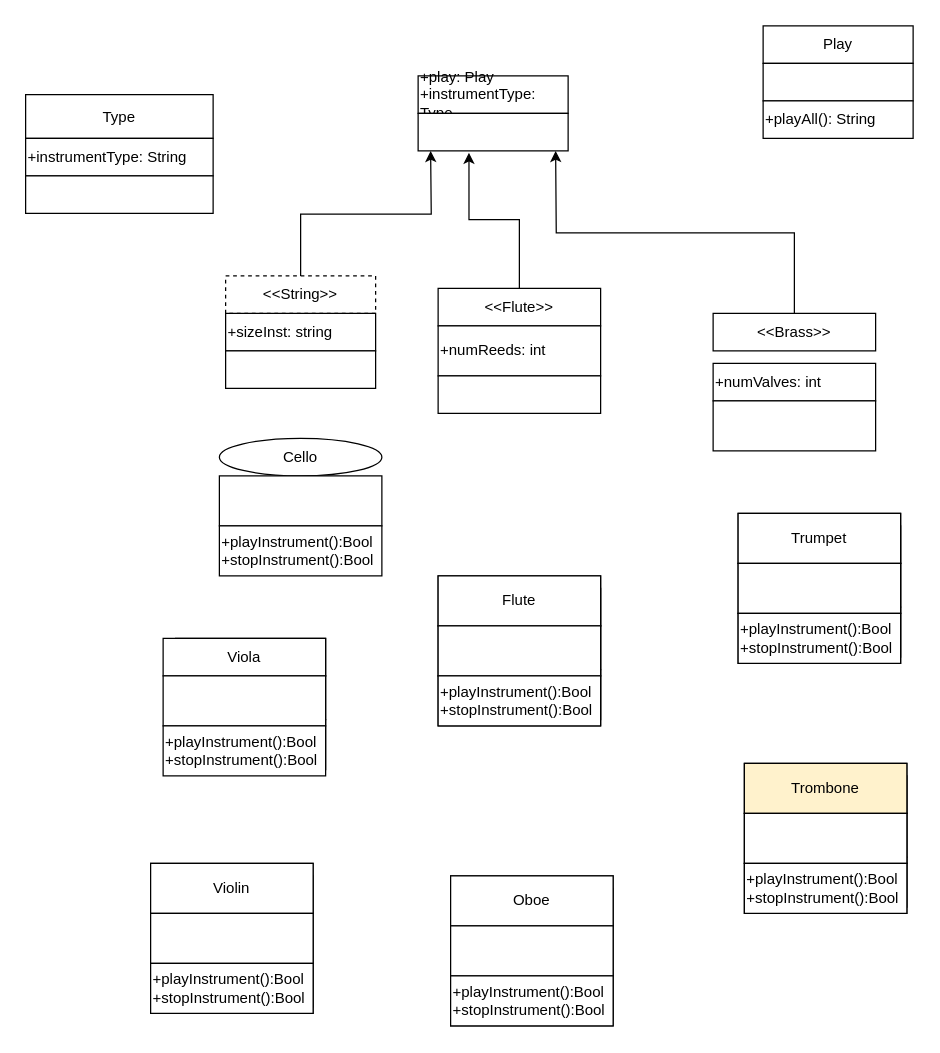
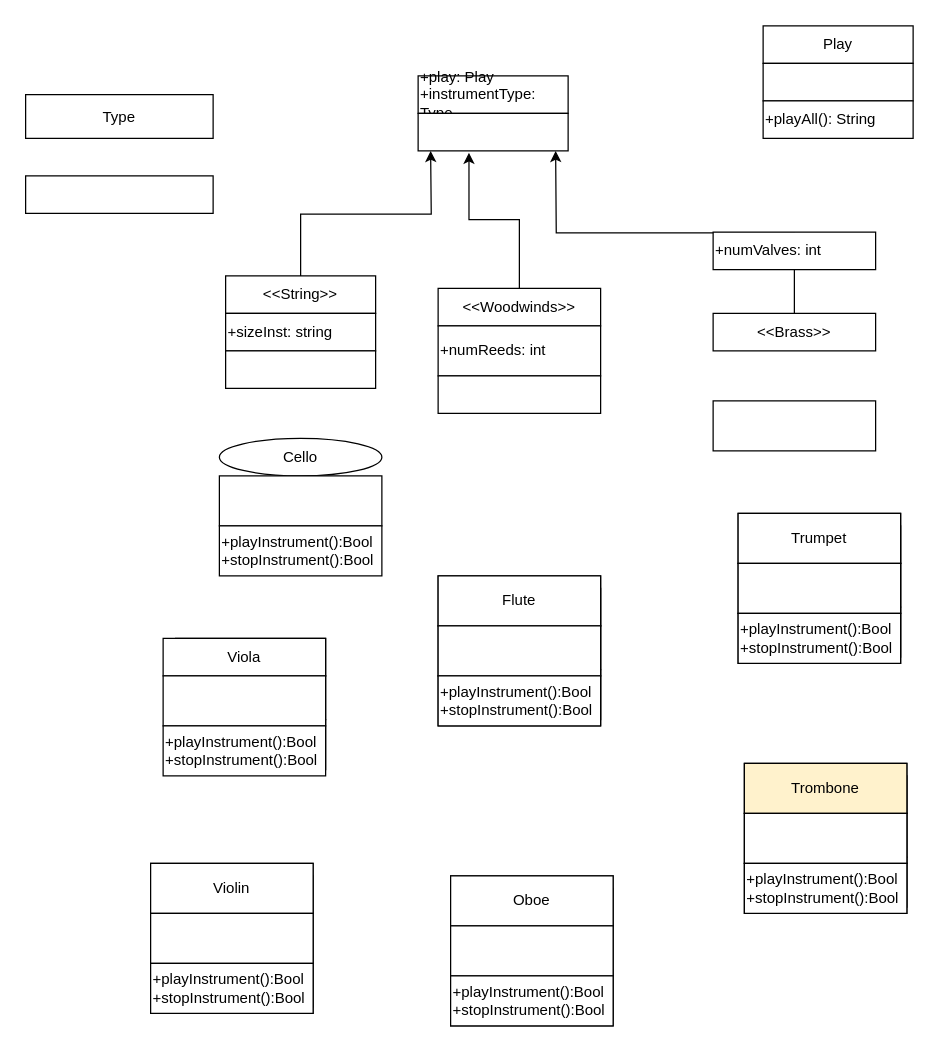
(119, 157) -> none
(301, 294) -> (301, 294)
(519, 307) -> (519, 307)
(794, 382) -> (794, 251)
